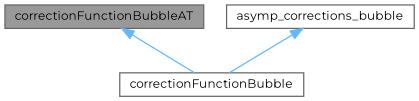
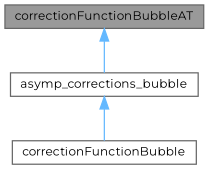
(163, 54) -> (104, 57)
